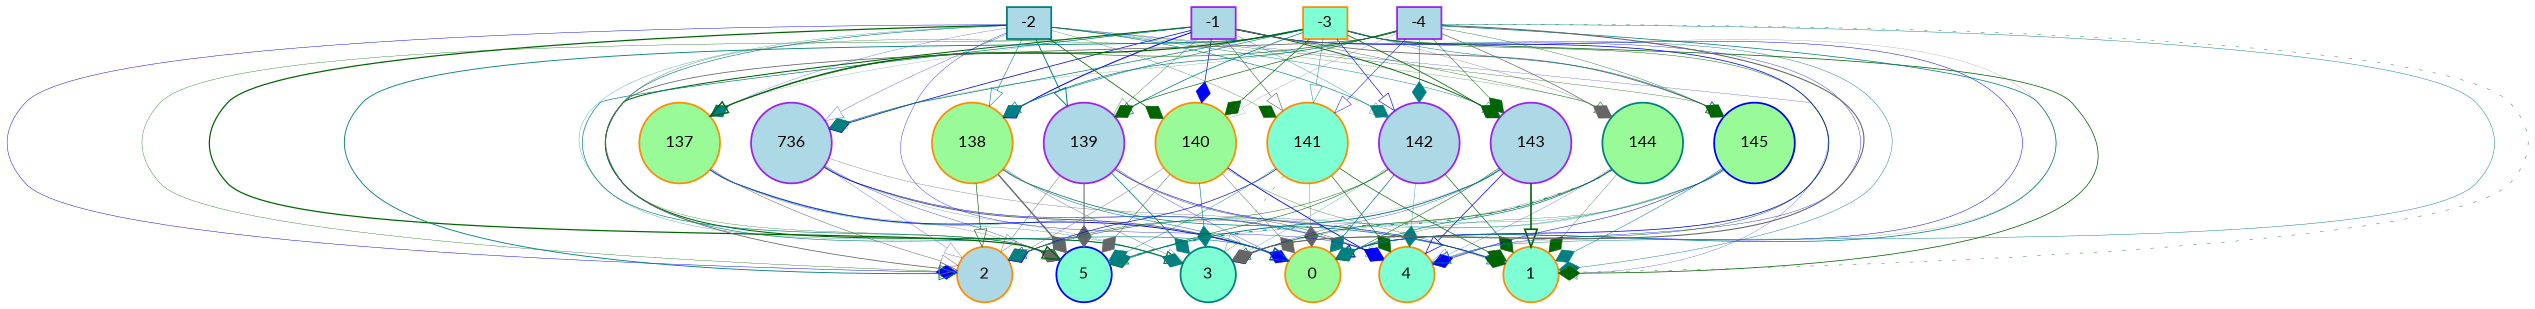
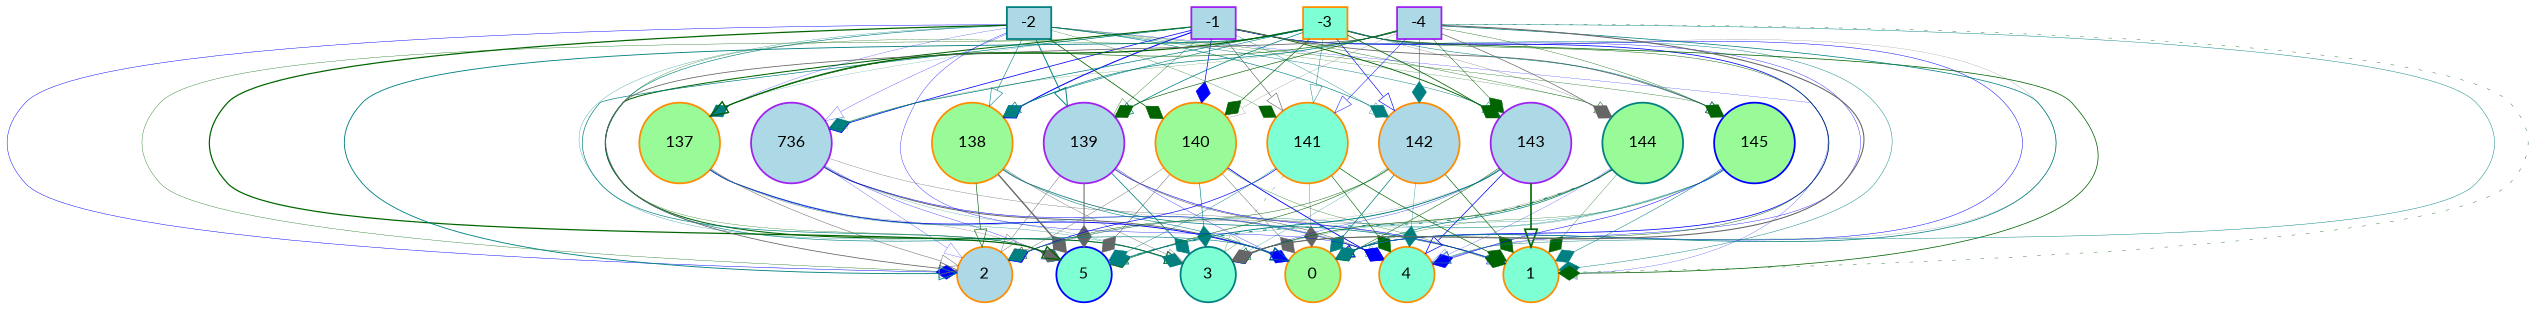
(1419, 143) -> (1419, 143)
